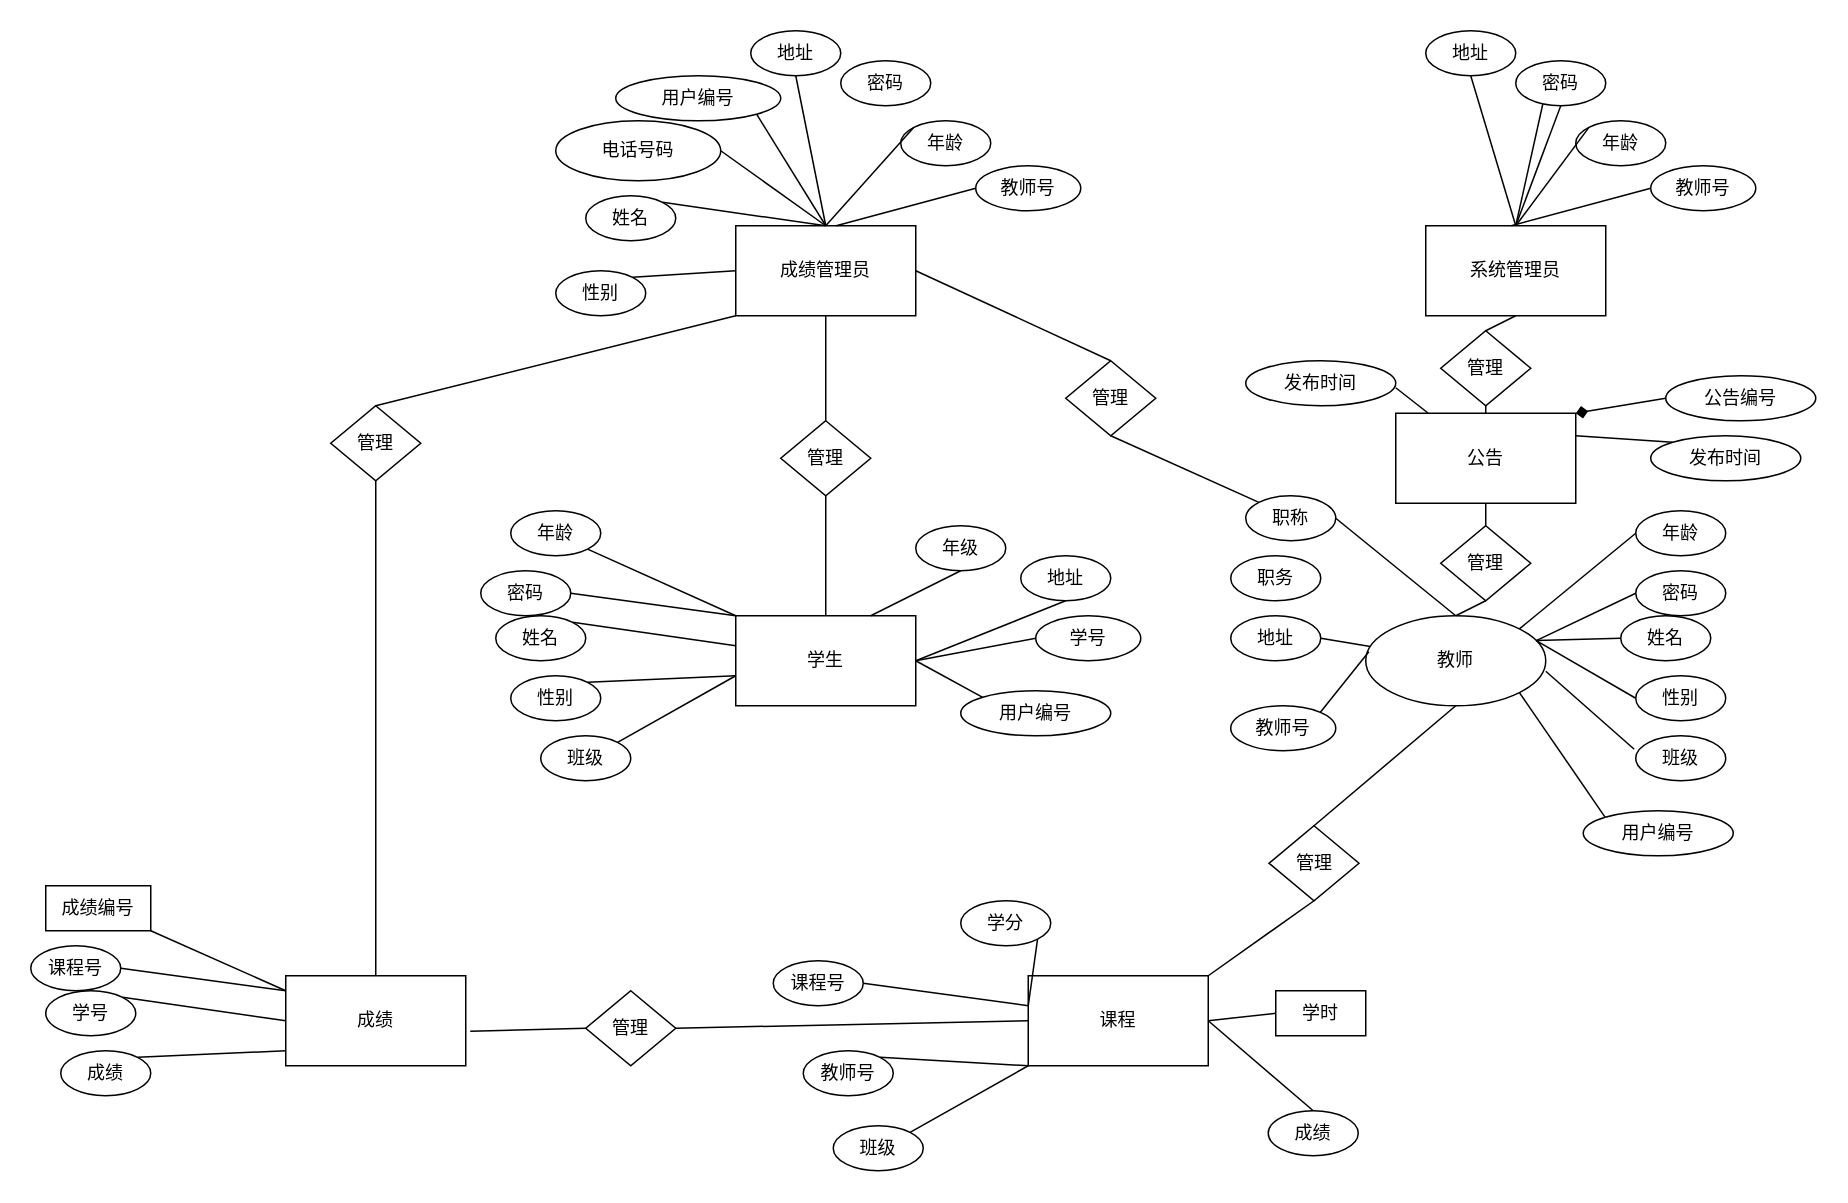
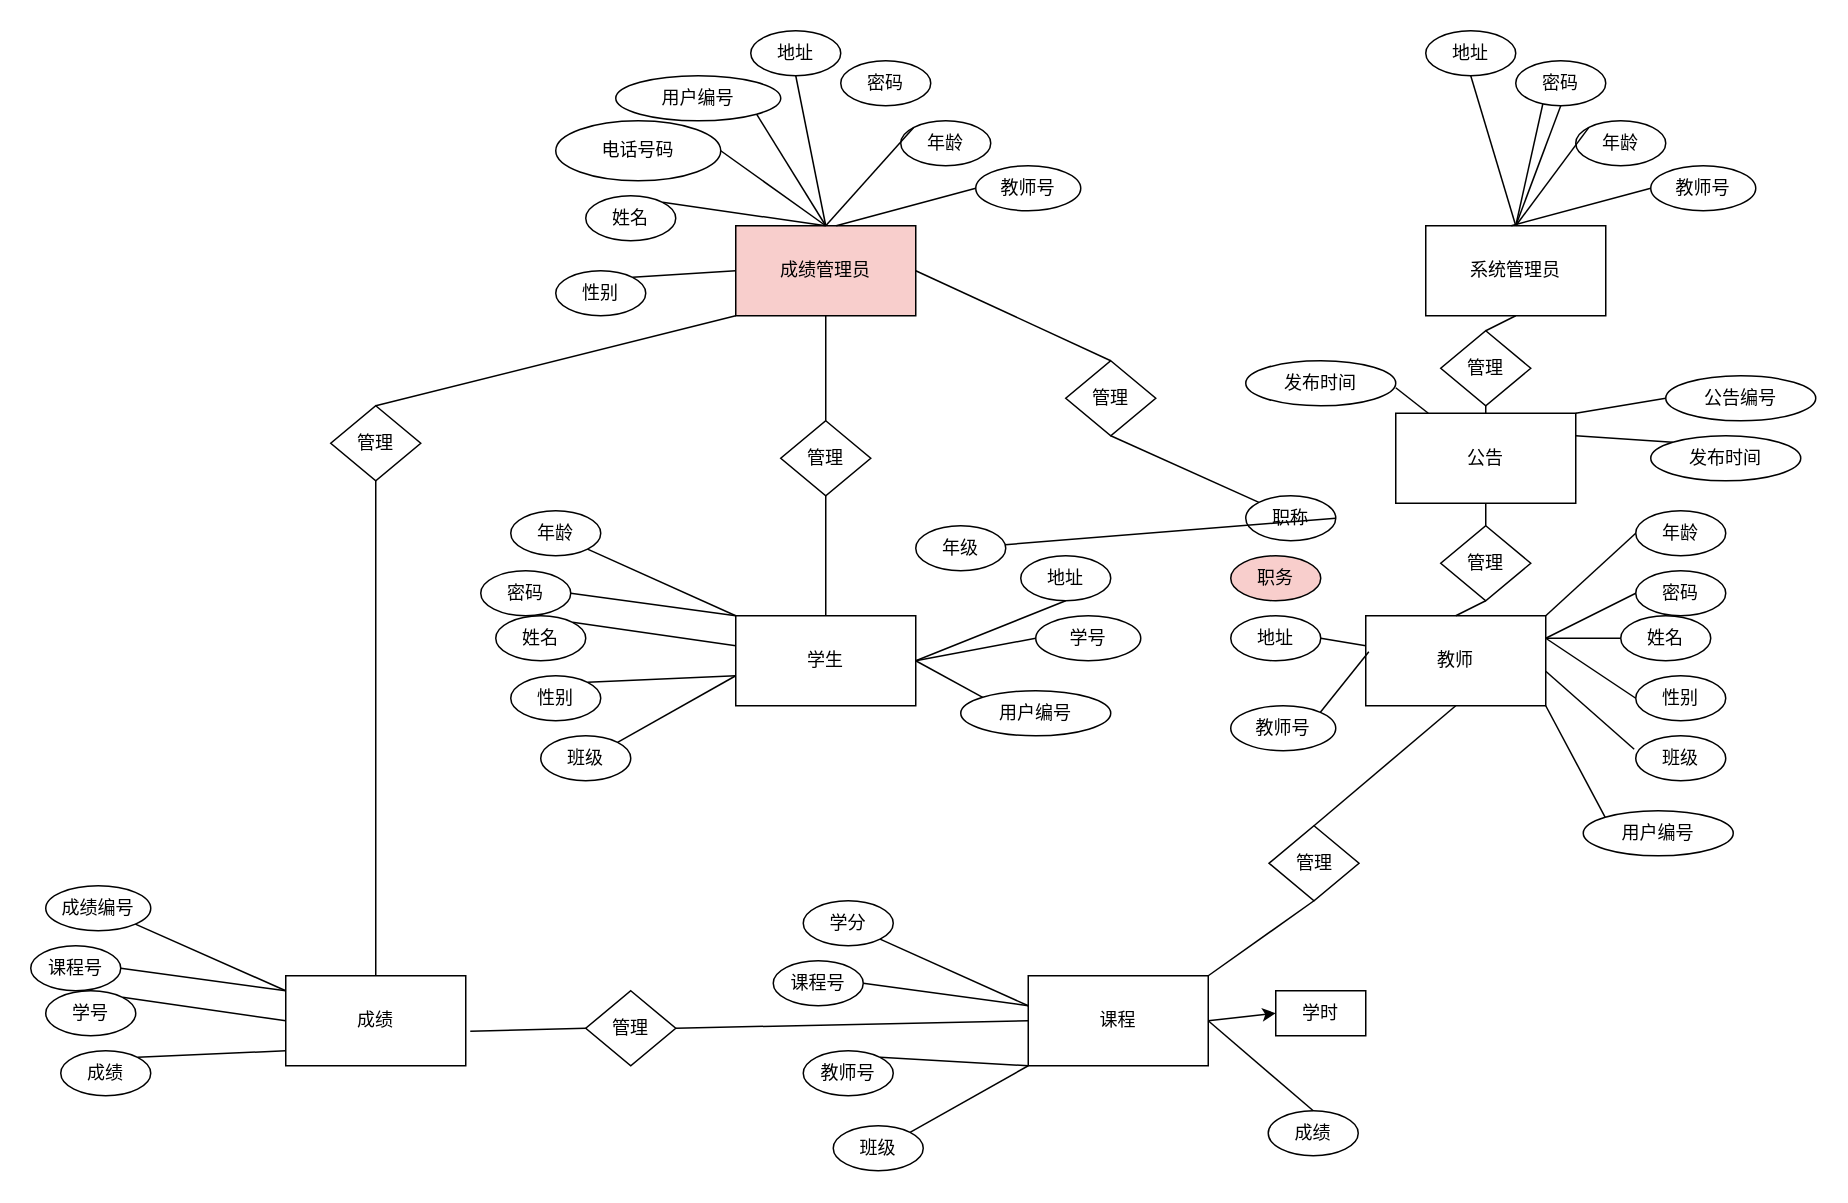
(826, 271) -> (826, 271)
(1588, 411) -> (1582, 412)
(1394, 566) -> (1171, 531)
(1276, 578) -> (1276, 578)
(916, 593) -> none
(1456, 661) -> (1456, 661)
(98, 908) -> (98, 908)
(1006, 923) -> (848, 923)
(1268, 1014) -> (1264, 1015)
